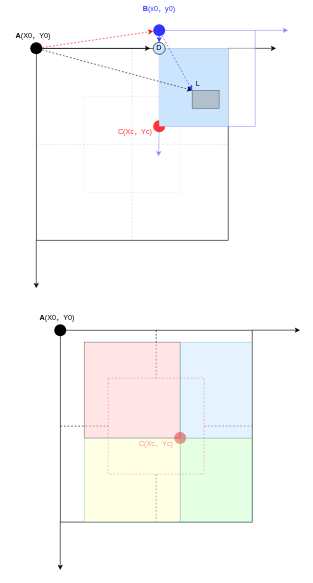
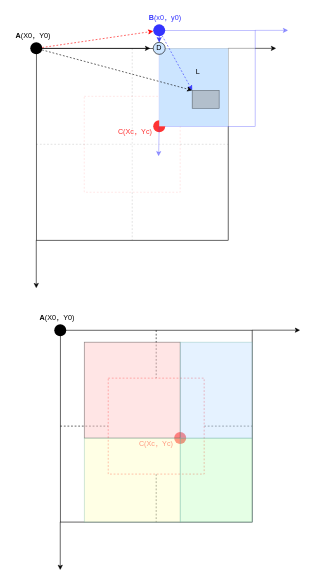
(159, 9) -> (165, 18)
(198, 84) -> (198, 72)
